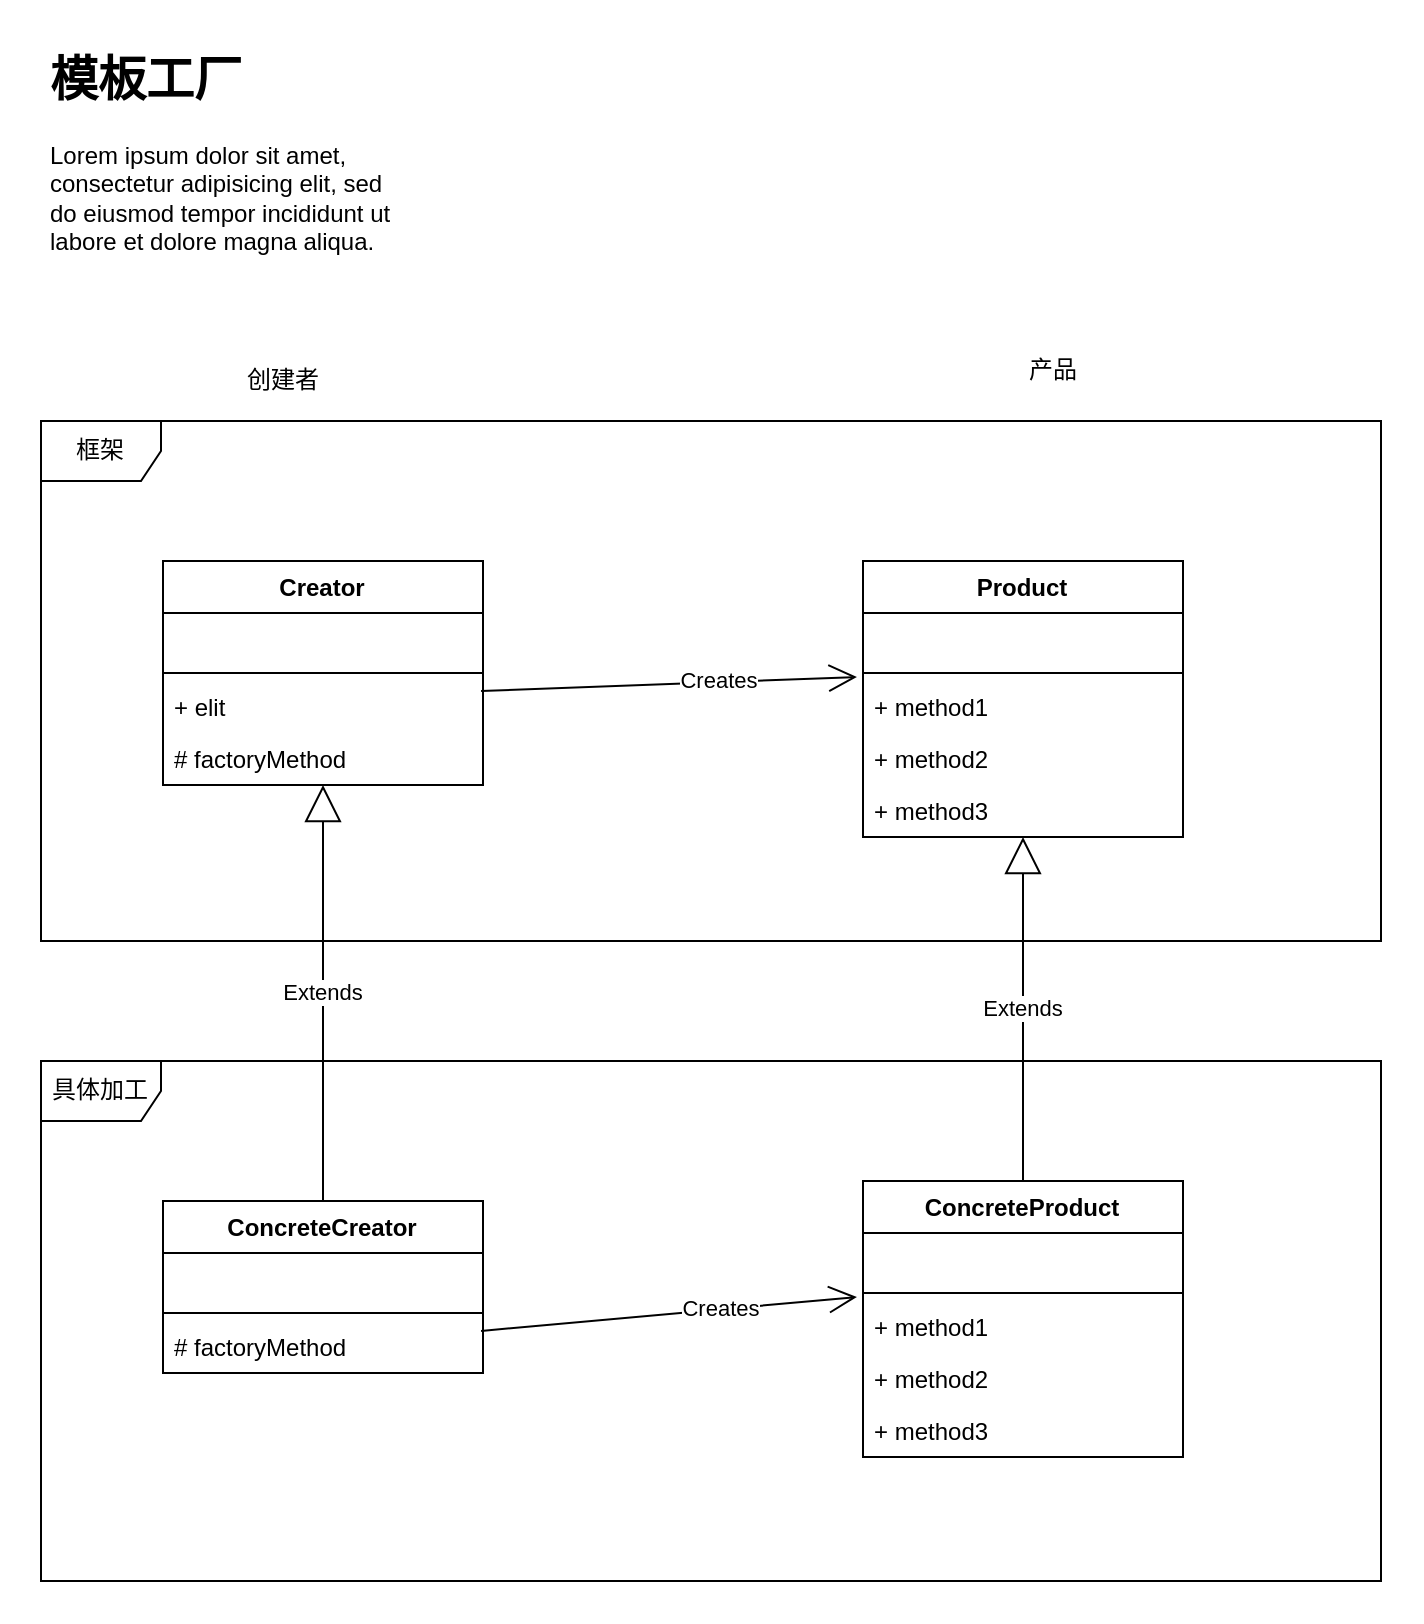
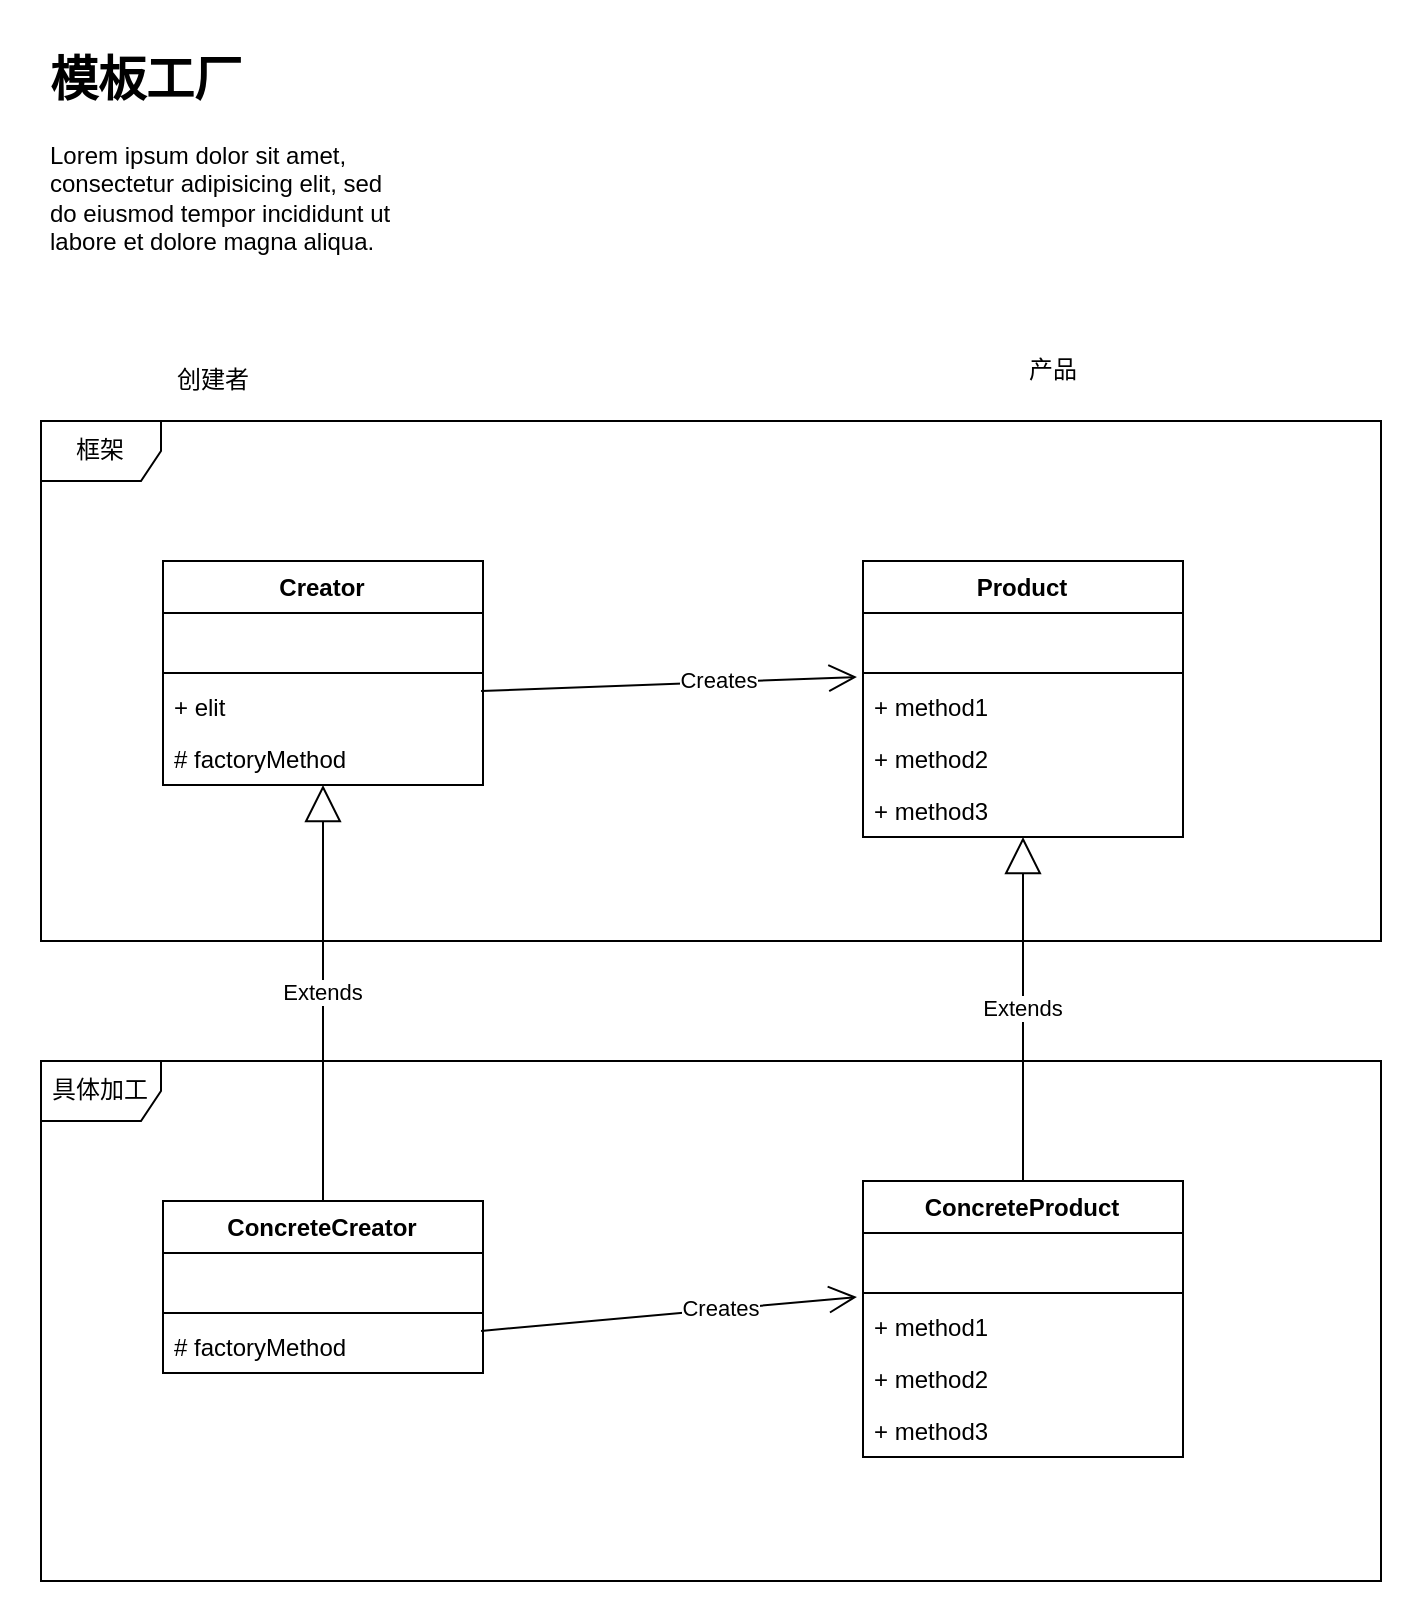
(283, 381) -> (213, 381)
